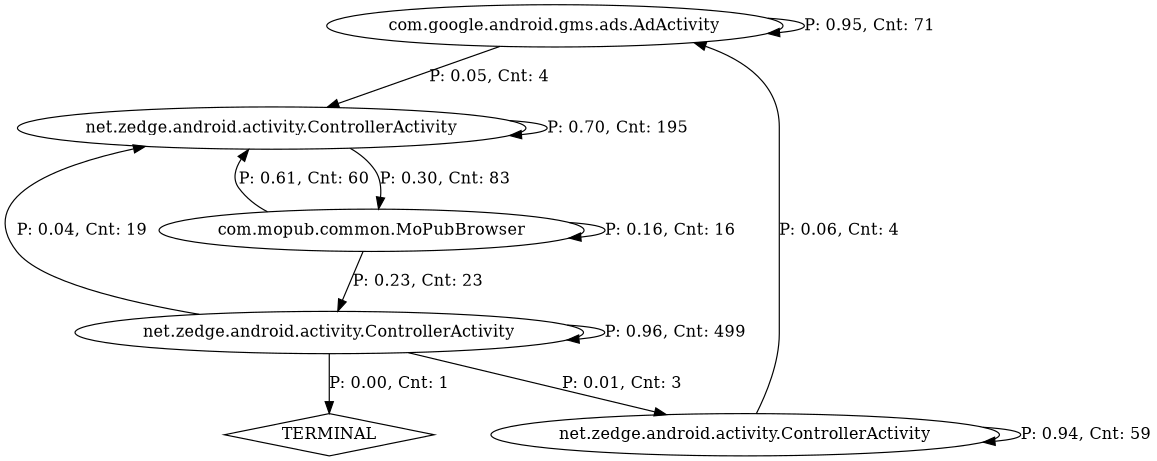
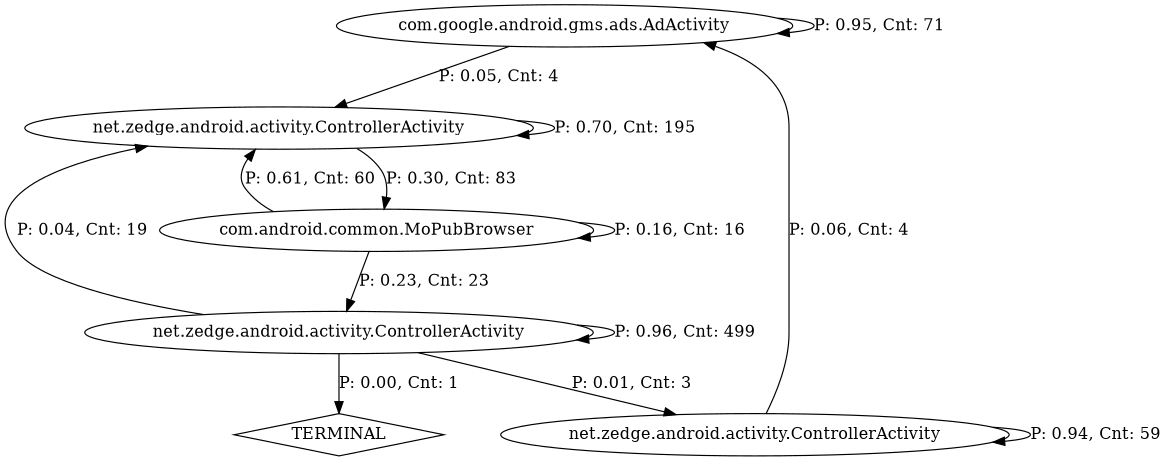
(372, 230) -> (377, 230)
